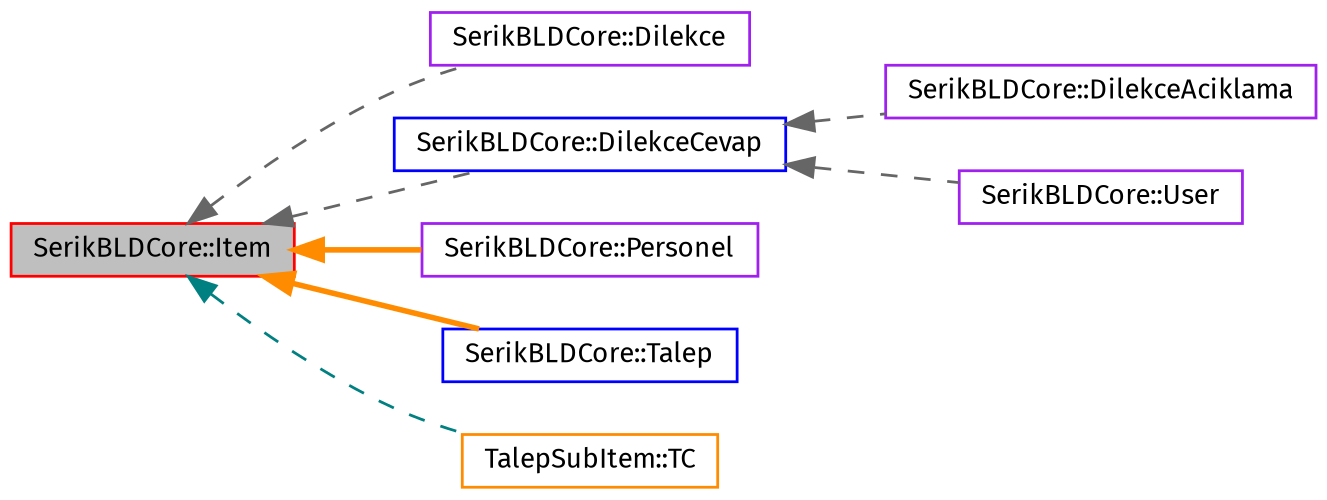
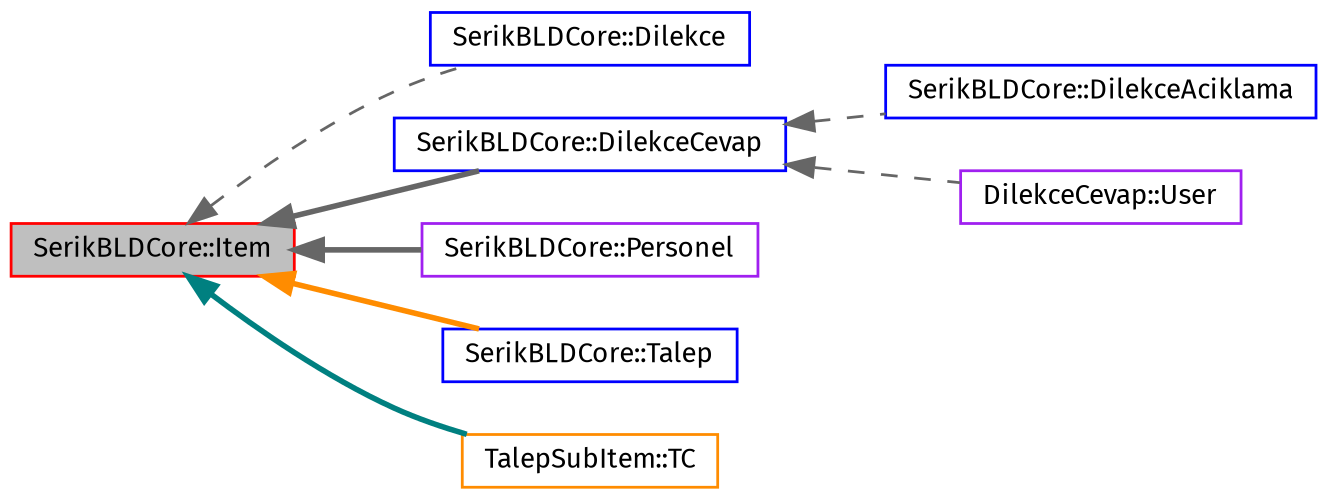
(590, 39) -> (590, 39)
(1101, 92) -> (1101, 92)
(385, 194) -> (385, 194)
(1101, 197) -> (1101, 197)
(372, 250) -> (372, 250)
(332, 376) -> (332, 376)
